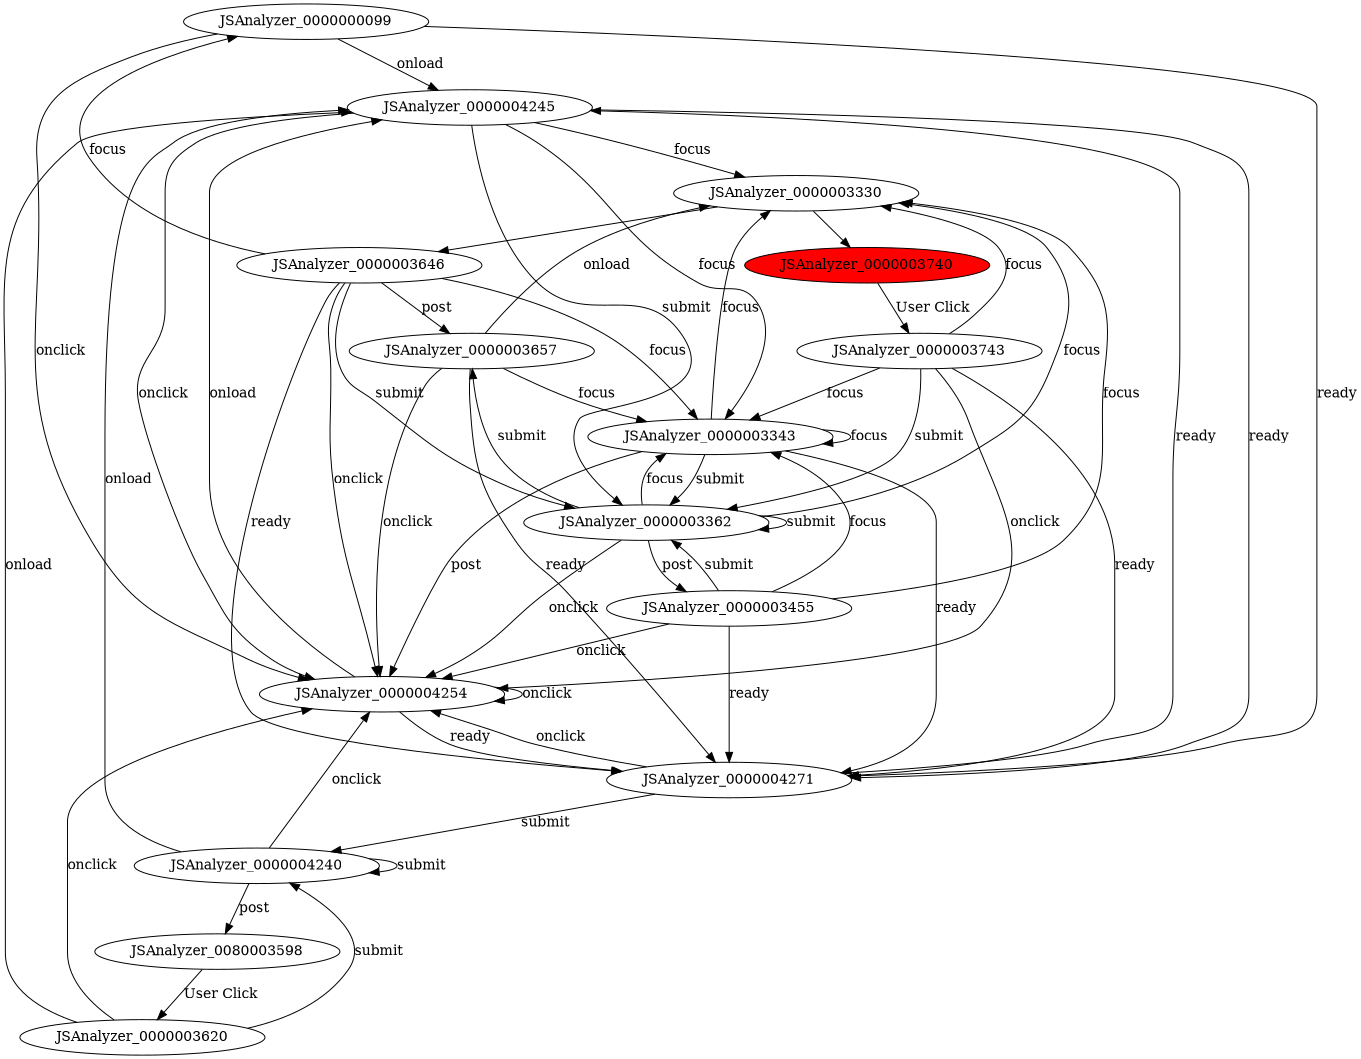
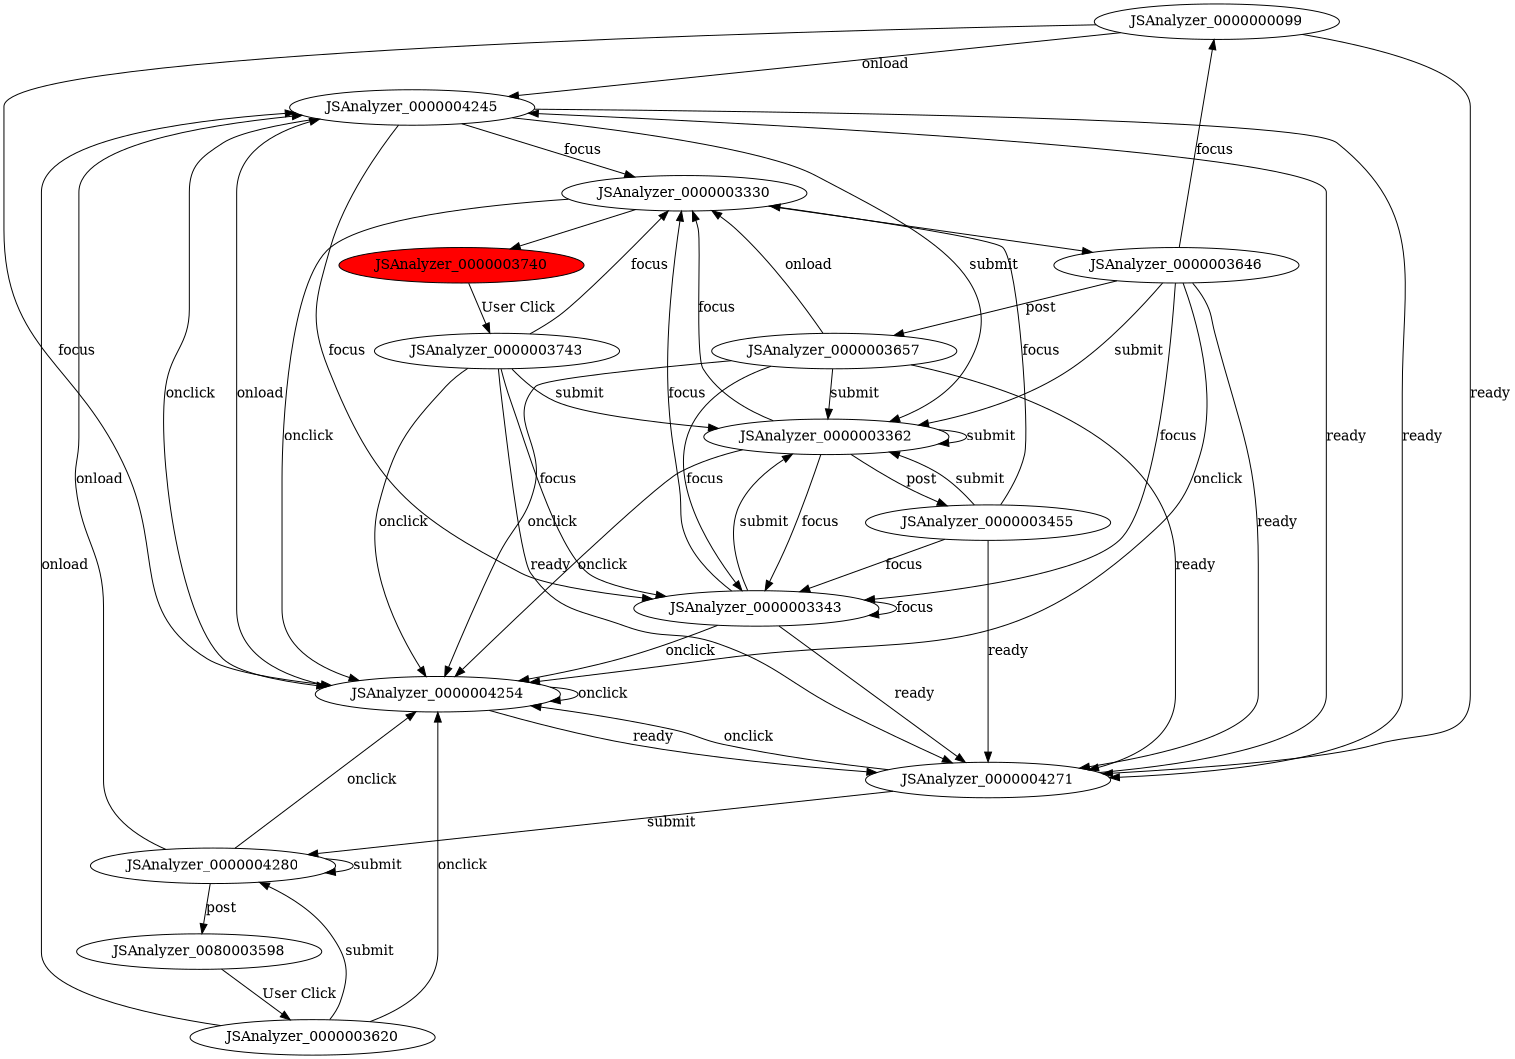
(61, 351) -> (77, 351)
(503, 462) -> (831, 389)
(466, 566) -> (690, 651)
(561, 650) -> (291, 353)
(257, 866) -> (213, 866)
